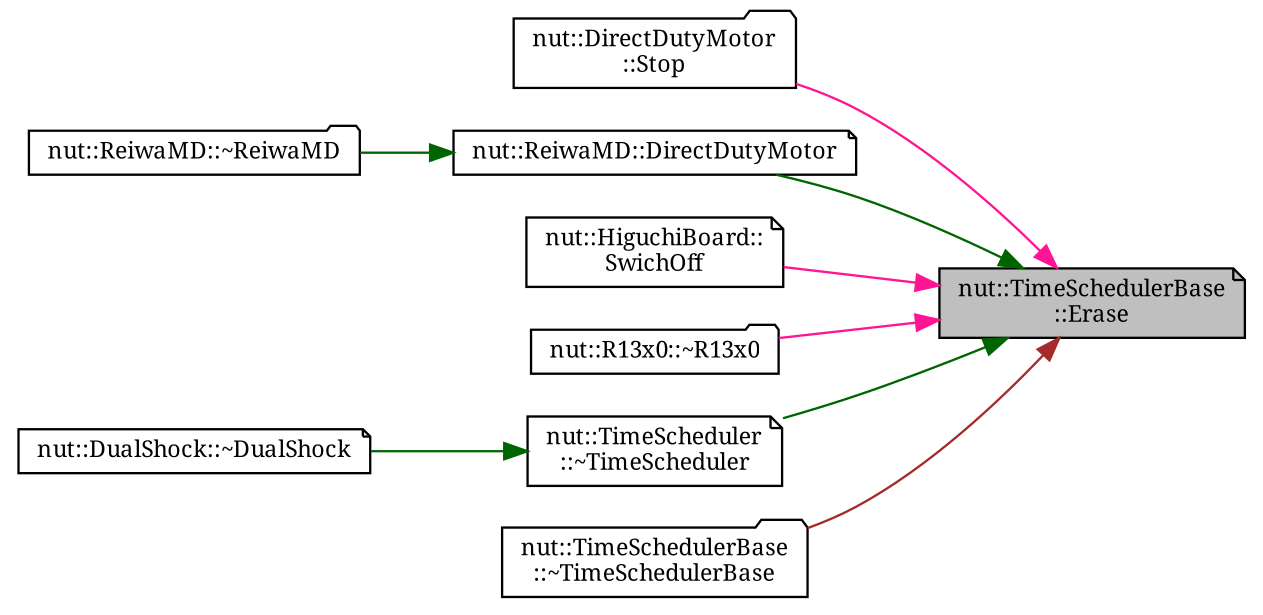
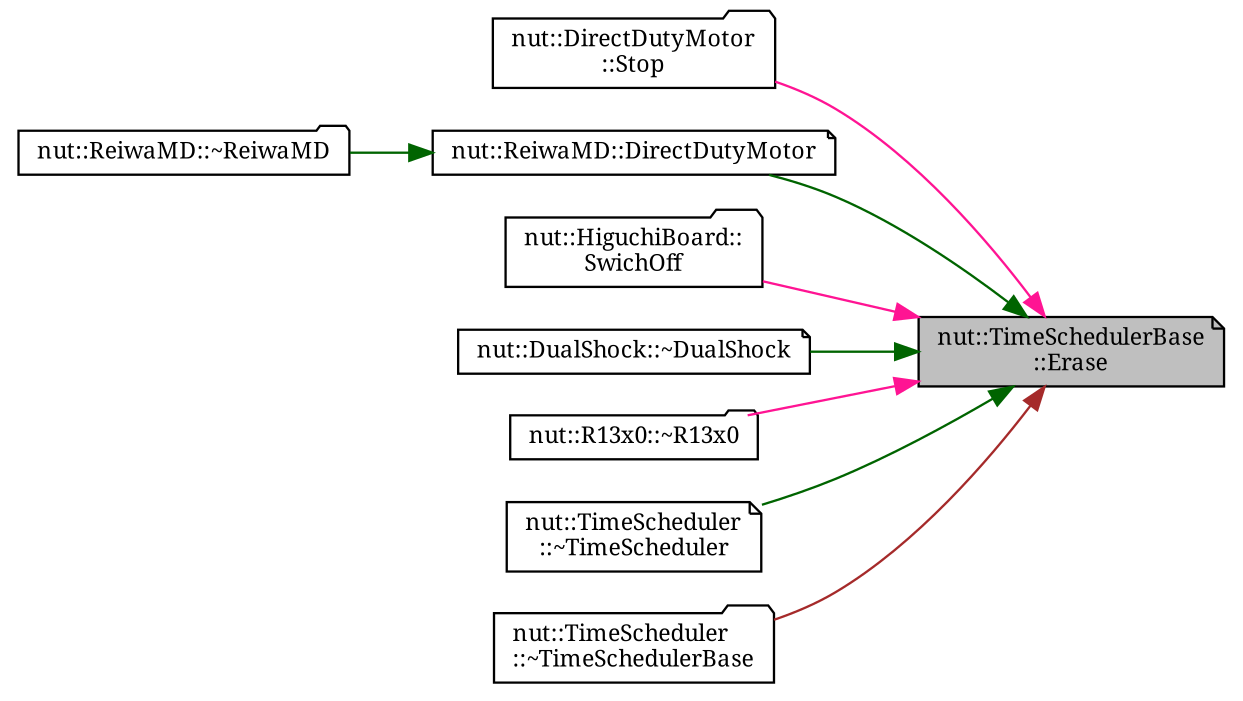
(655, 252) -> (634, 252)
(437, 451) -> (853, 352)
(655, 562) -> (634, 648)
